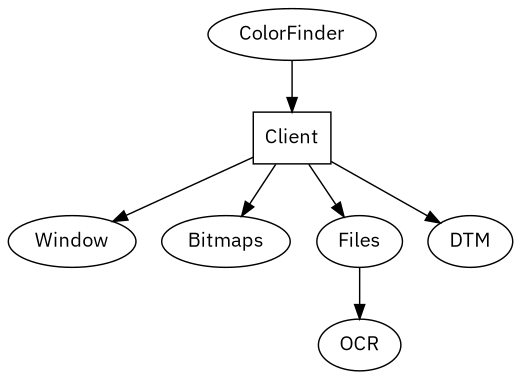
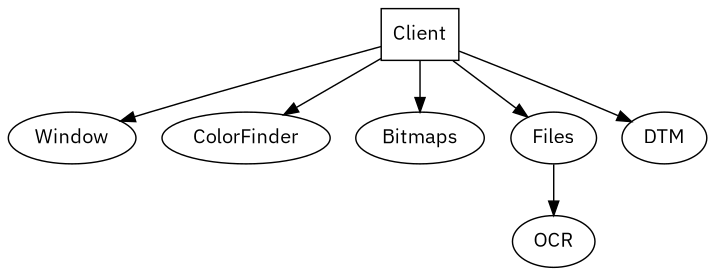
(292, 79) -> (339, 83)
